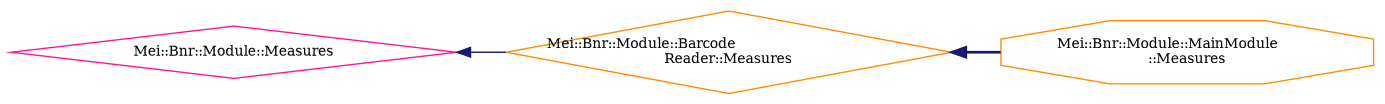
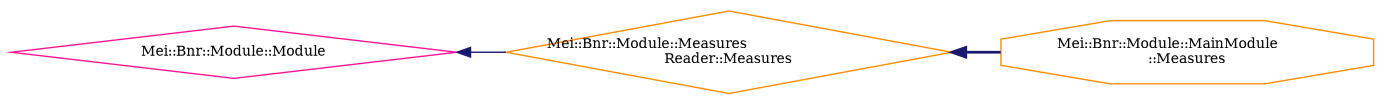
(234, 52) -> (234, 52)
(729, 52) -> (729, 52)
